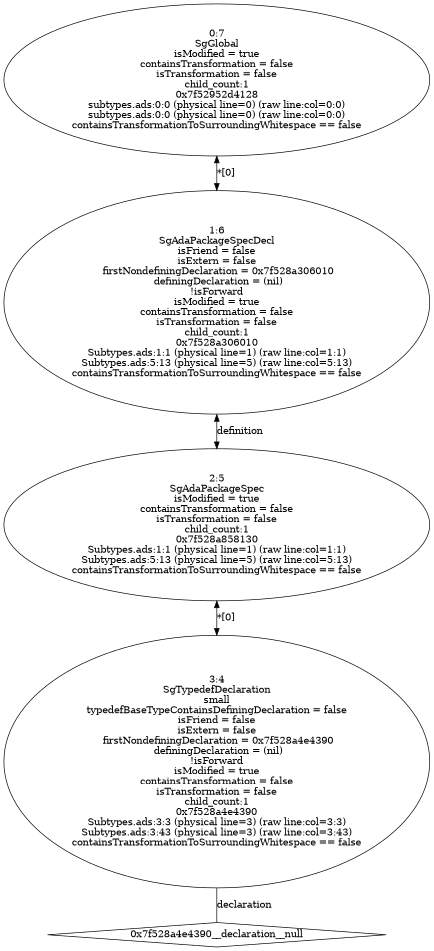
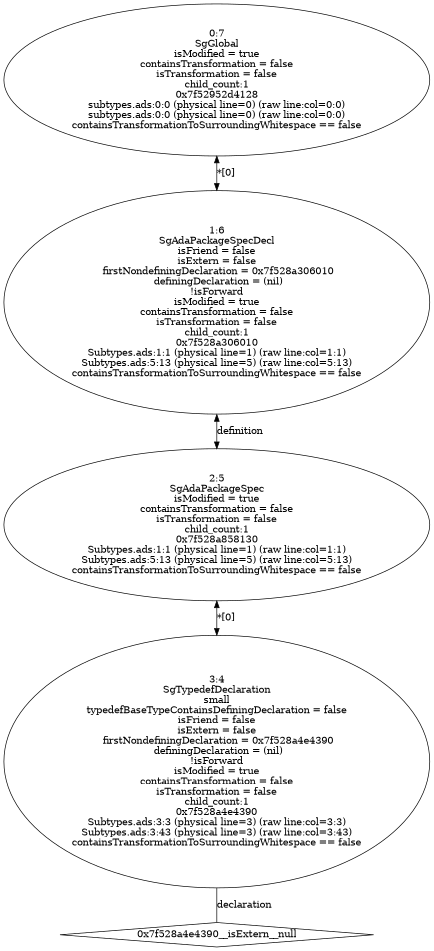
(217, 935) -> (217, 935)
